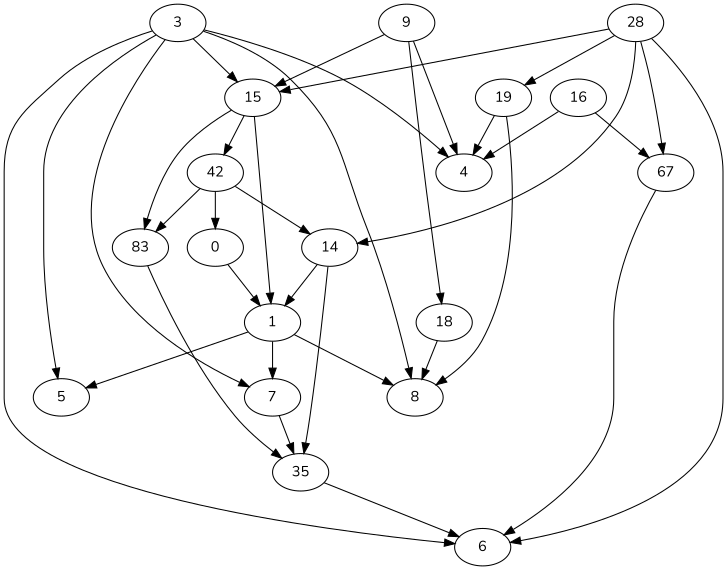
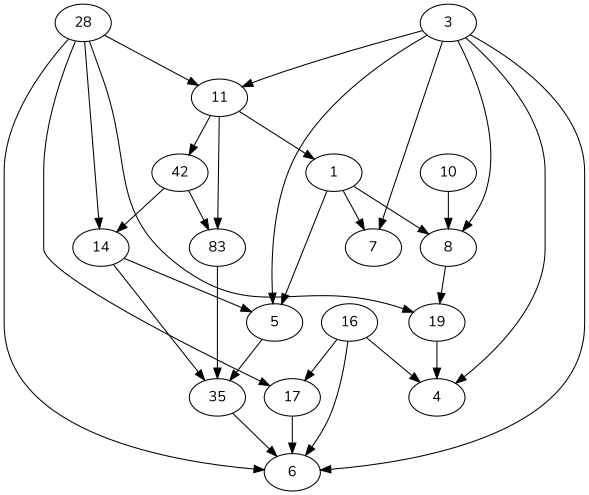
(407, 23) -> none
(253, 98) -> (219, 98)
(666, 173) -> (292, 397)
(215, 248) -> none
(508, 257) -> (443, 280)
(304, 281) -> (183, 283)
(444, 322) -> (448, 173)
none -> (337, 396)
(285, 430) -> (249, 356)
